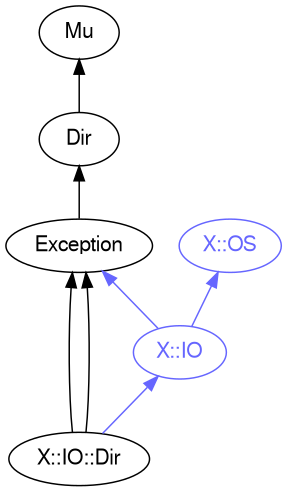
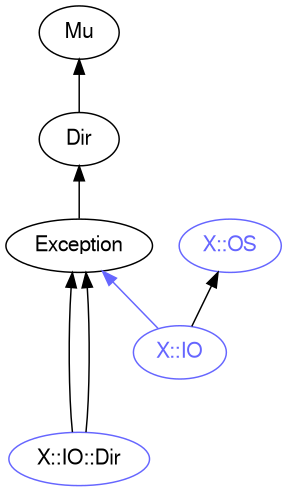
(202, 306) -> (202, 306)
(125, 410) -> none
(79, 459) -> (79, 459)
